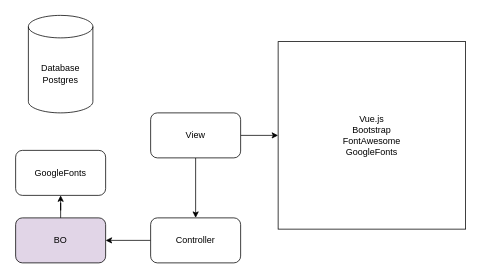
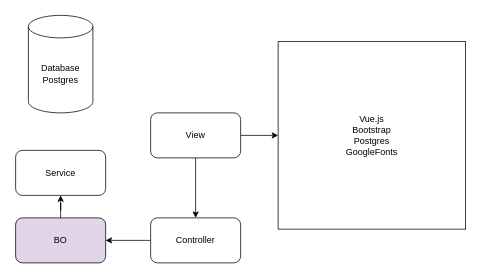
(372, 135) -> (372, 135)
(60, 173) -> (60, 173)
